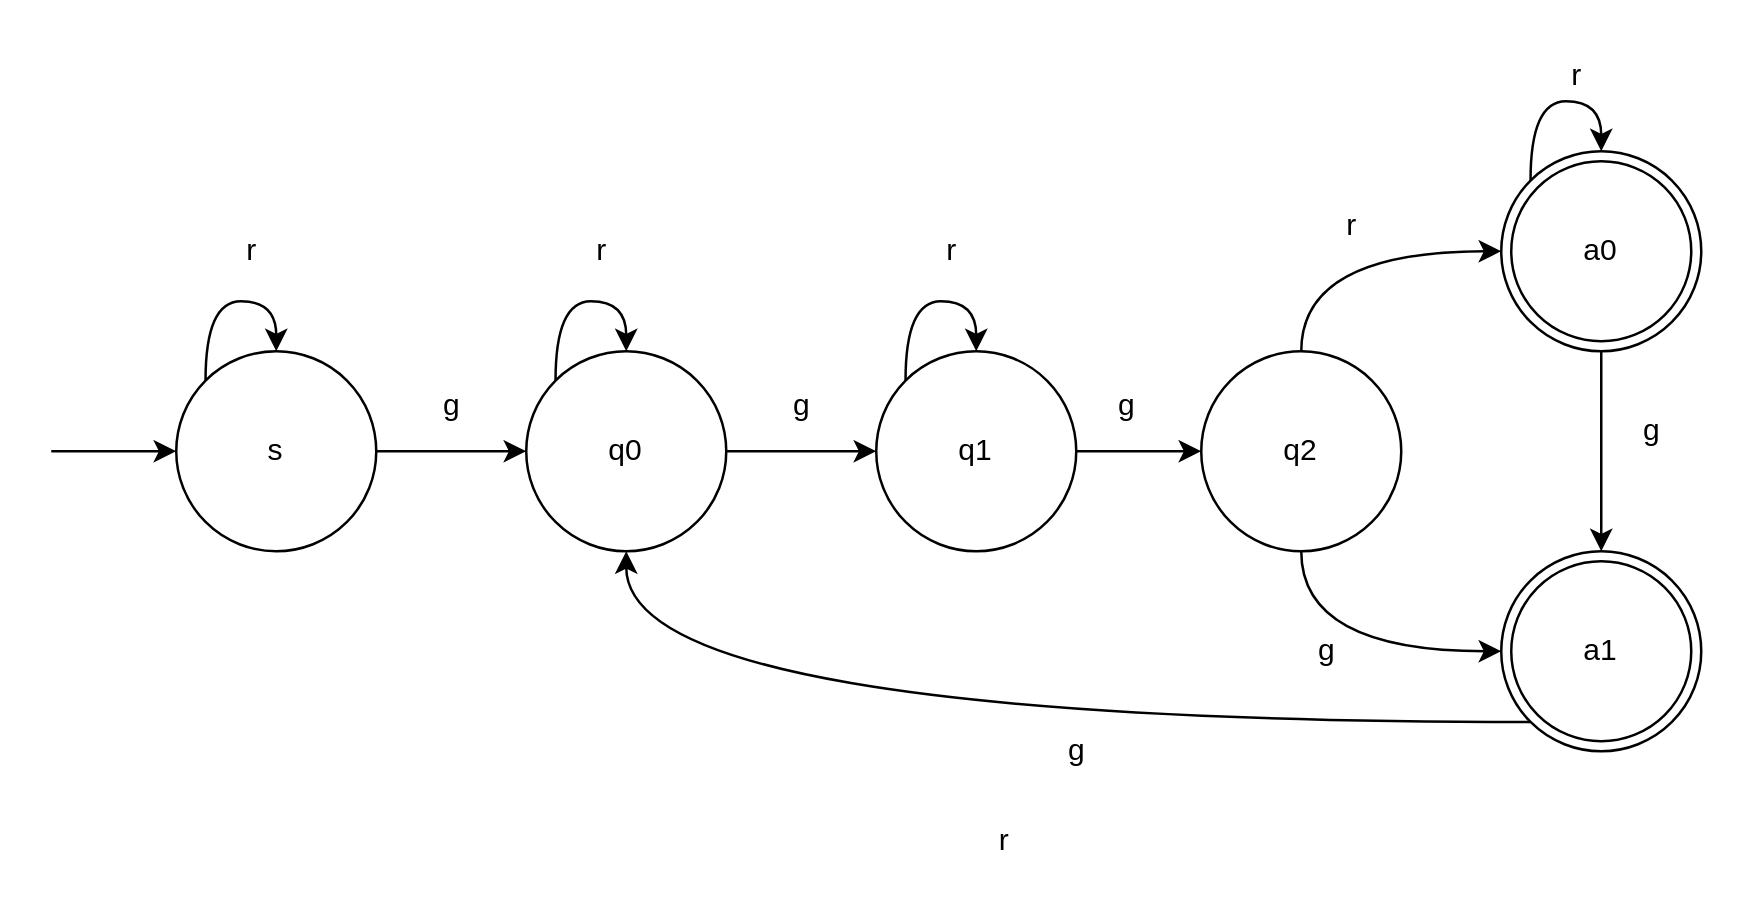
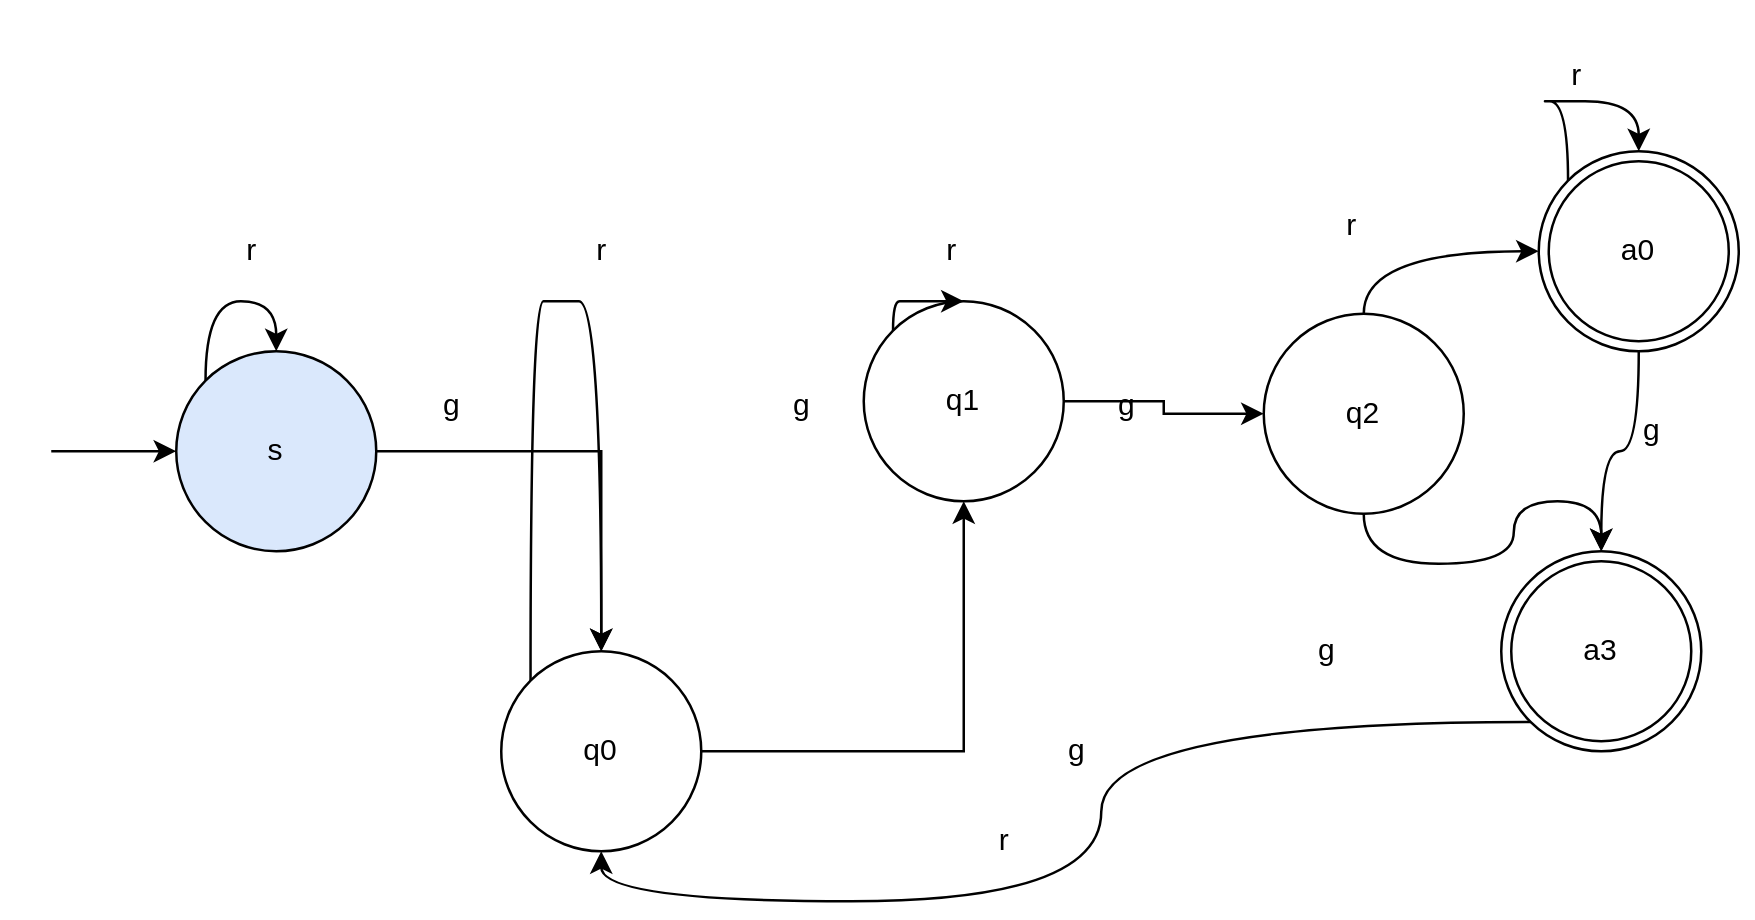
(1601, 251) -> (1639, 251)
(276, 451) -> (276, 451)
(626, 451) -> (601, 751)
(976, 451) -> (964, 401)
(1301, 451) -> (1364, 414)
(1601, 651) -> (1601, 651)
